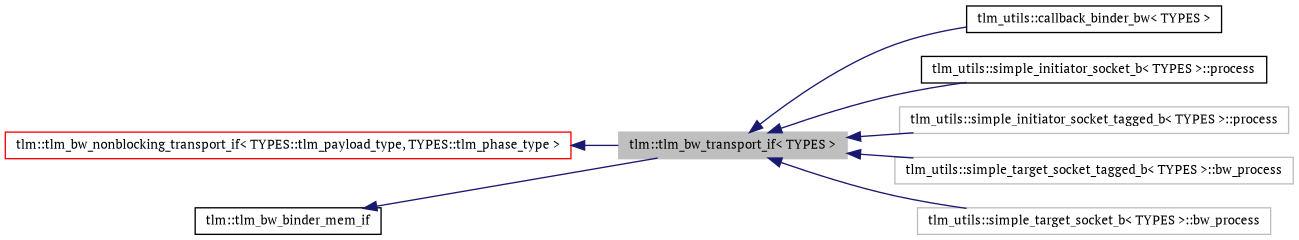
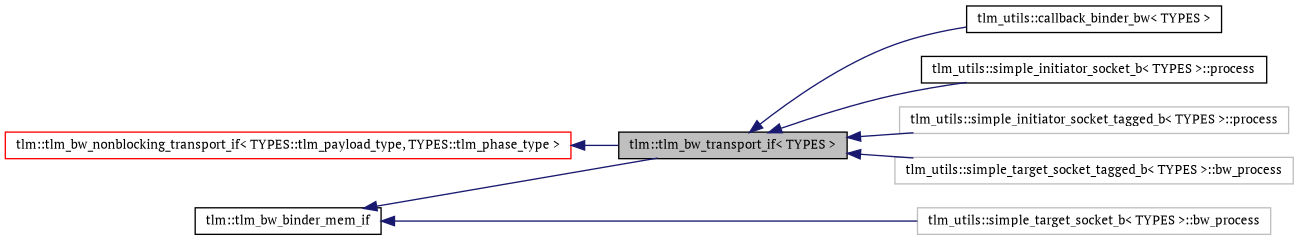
(733, 145) -> (733, 145)
(873, 190) -> (656, 221)
